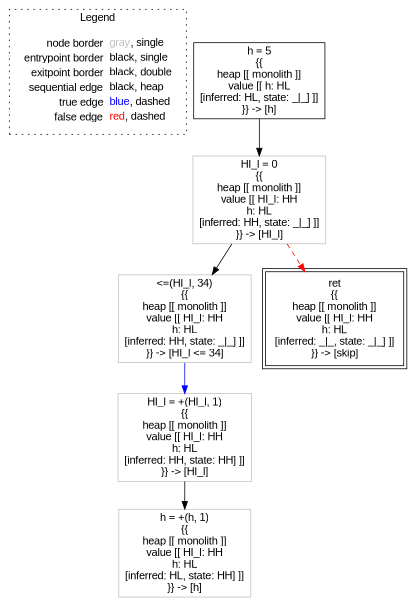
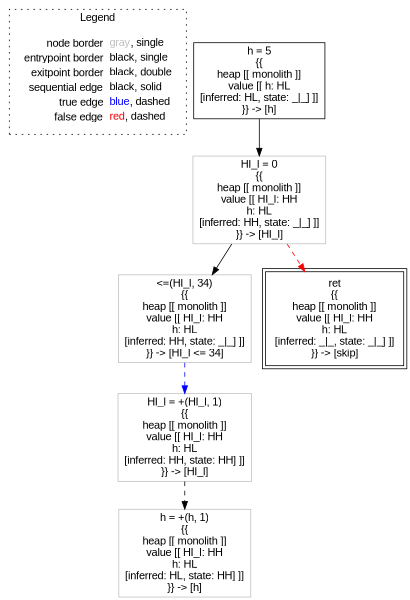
(149, 87) -> (148, 87)
(185, 374) -> (185, 374)
(185, 491) -> (185, 491)
